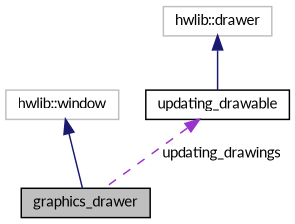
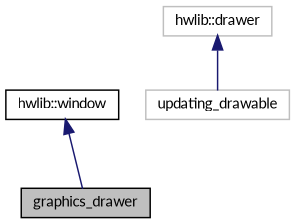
(62, 105) -> (62, 105)
(218, 105) -> (218, 105)
(145, 158) -> none
